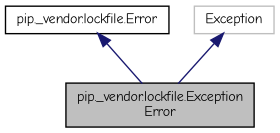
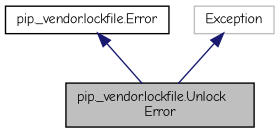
(160, 105) -> (160, 105)
